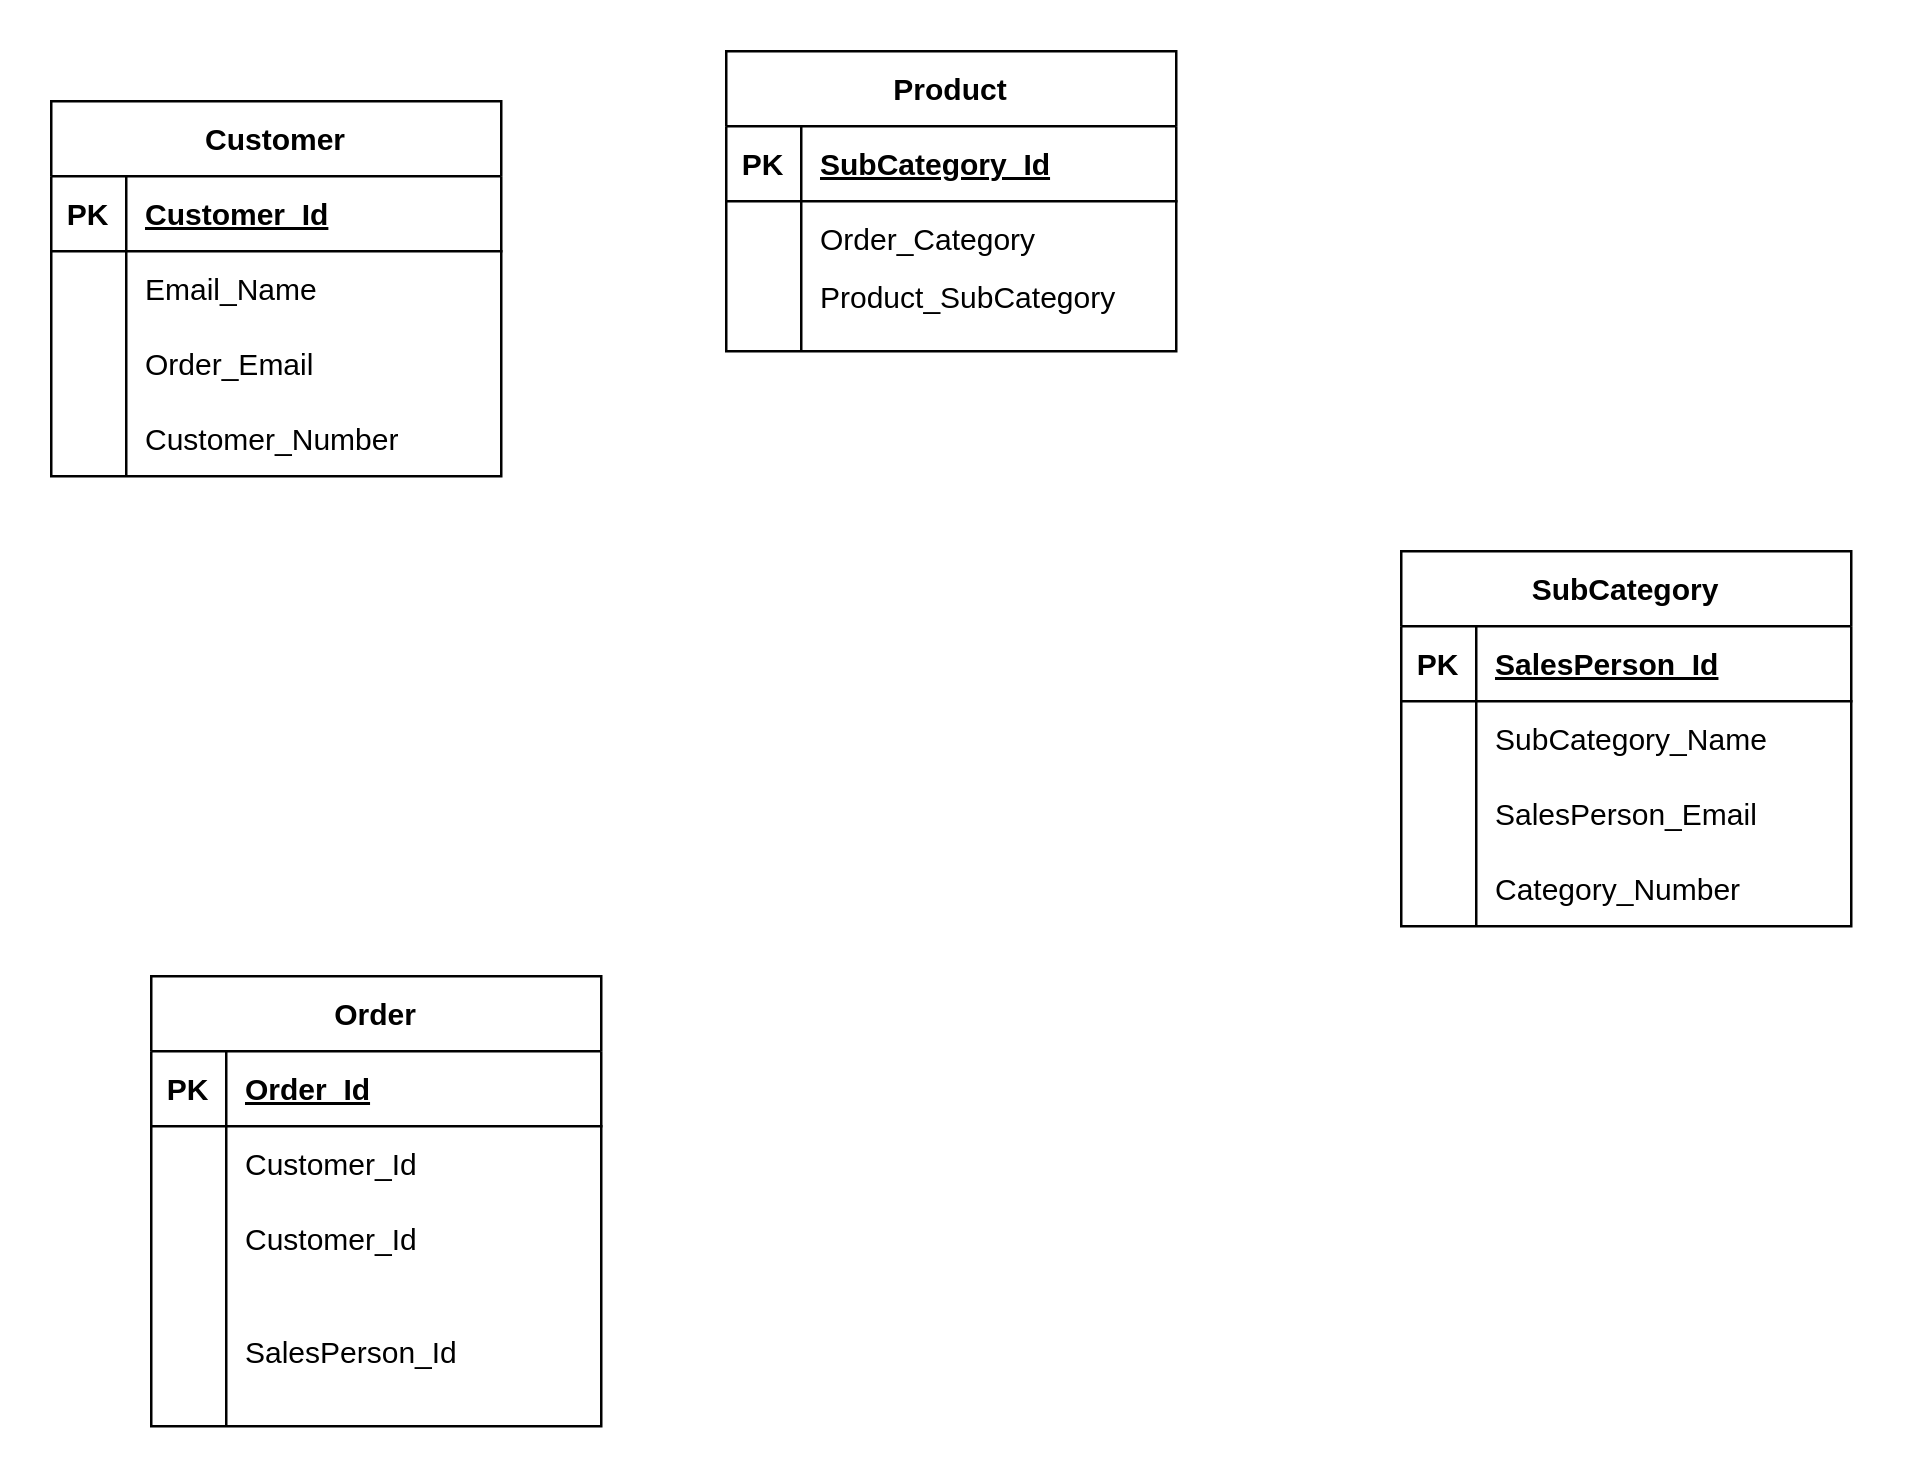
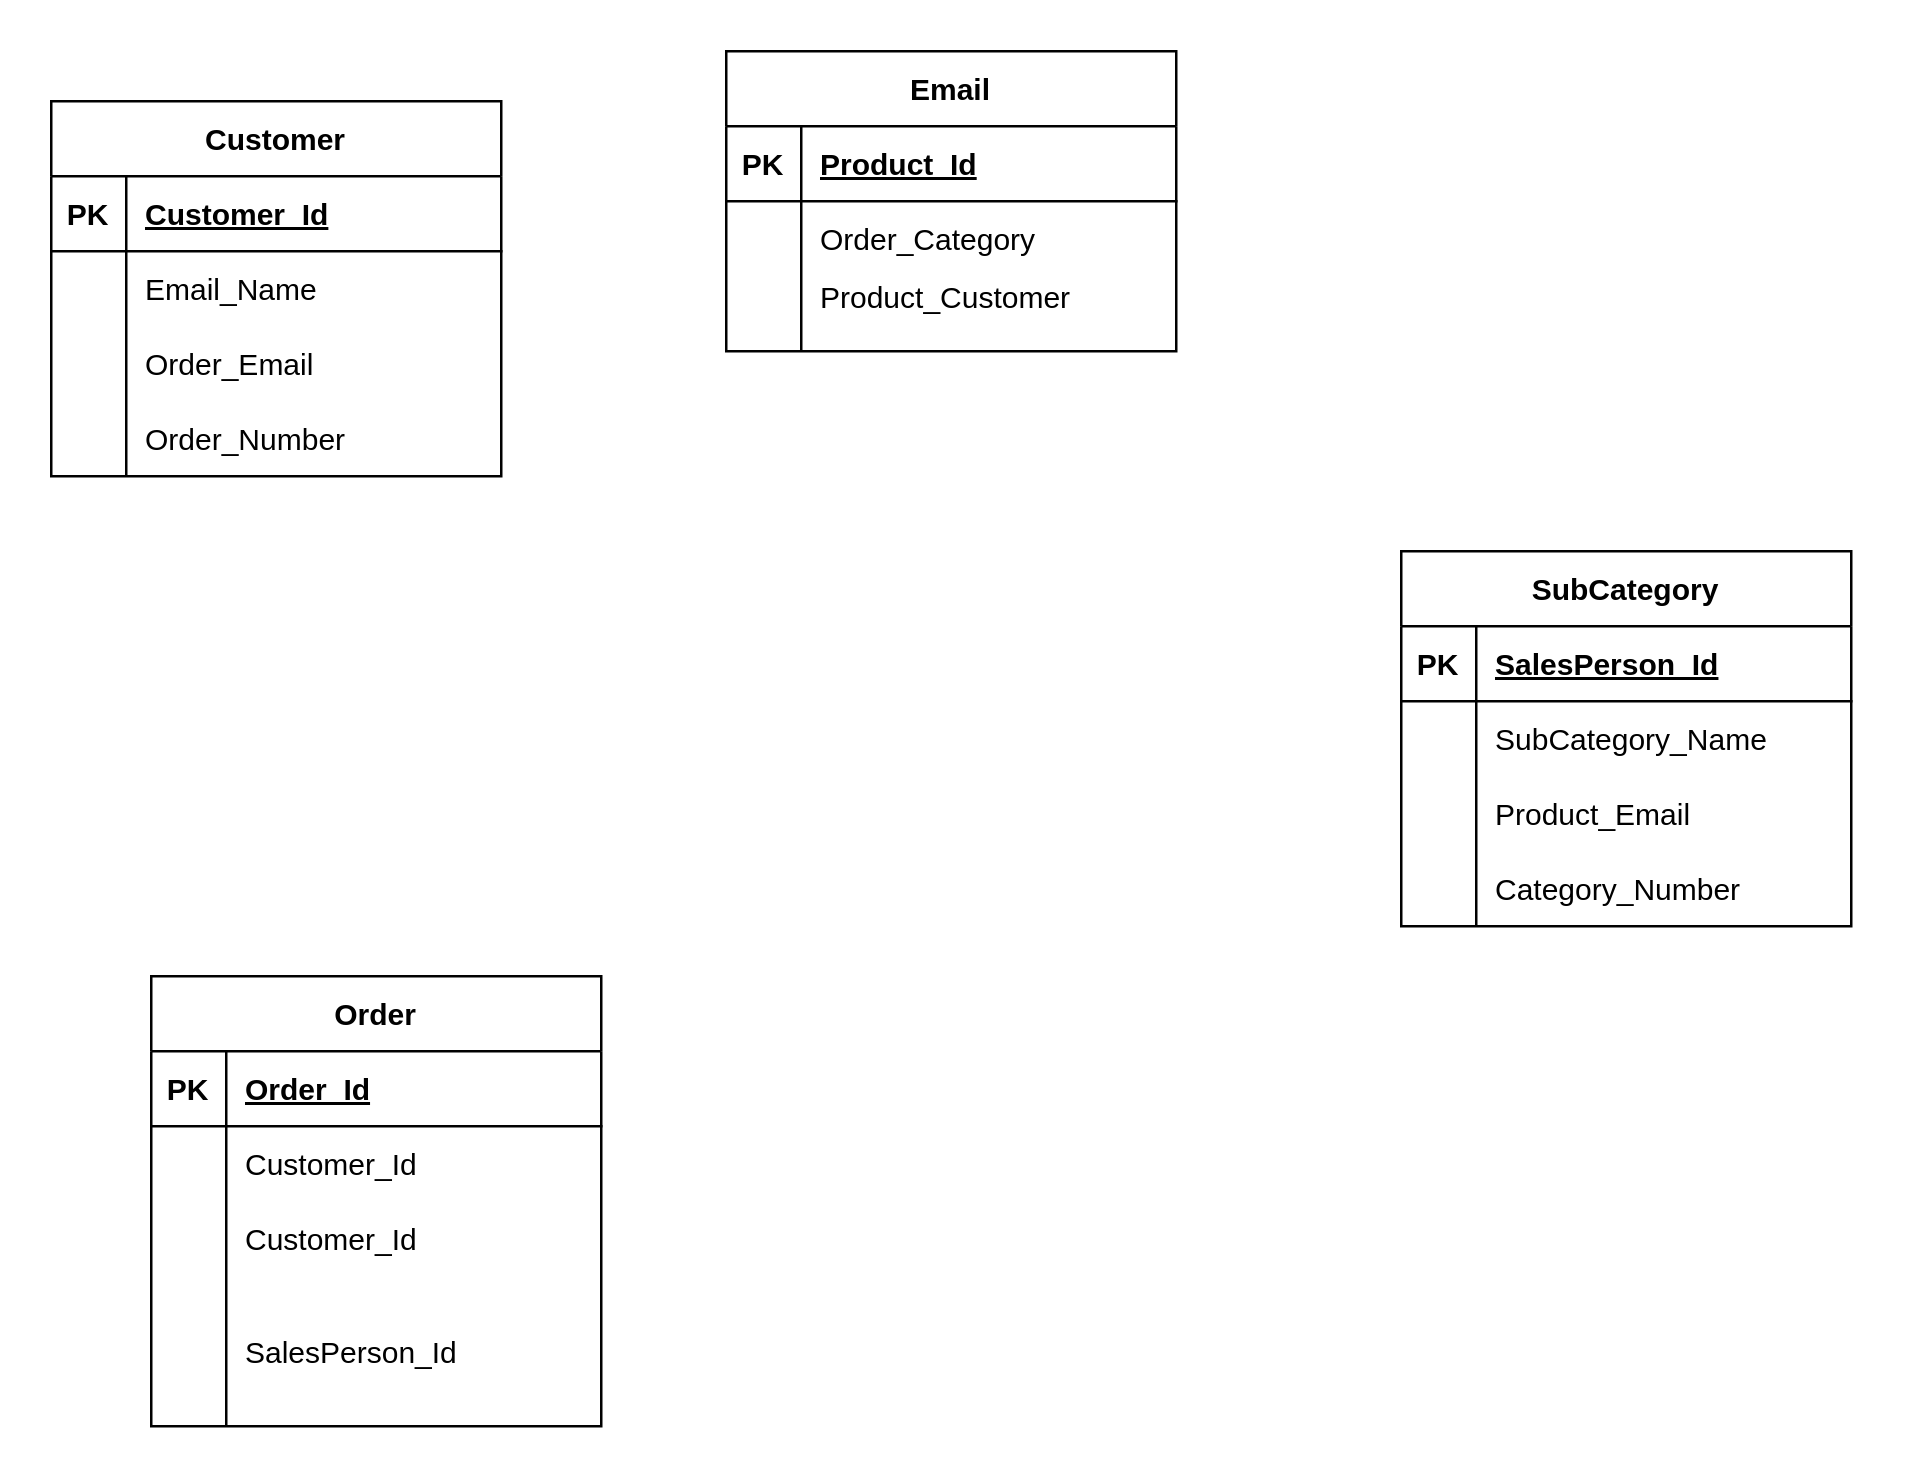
(950, 90) -> (950, 90)
(938, 165) -> (904, 165)
(980, 298) -> (954, 298)
(271, 440) -> (246, 440)
(1626, 815) -> (1596, 815)
